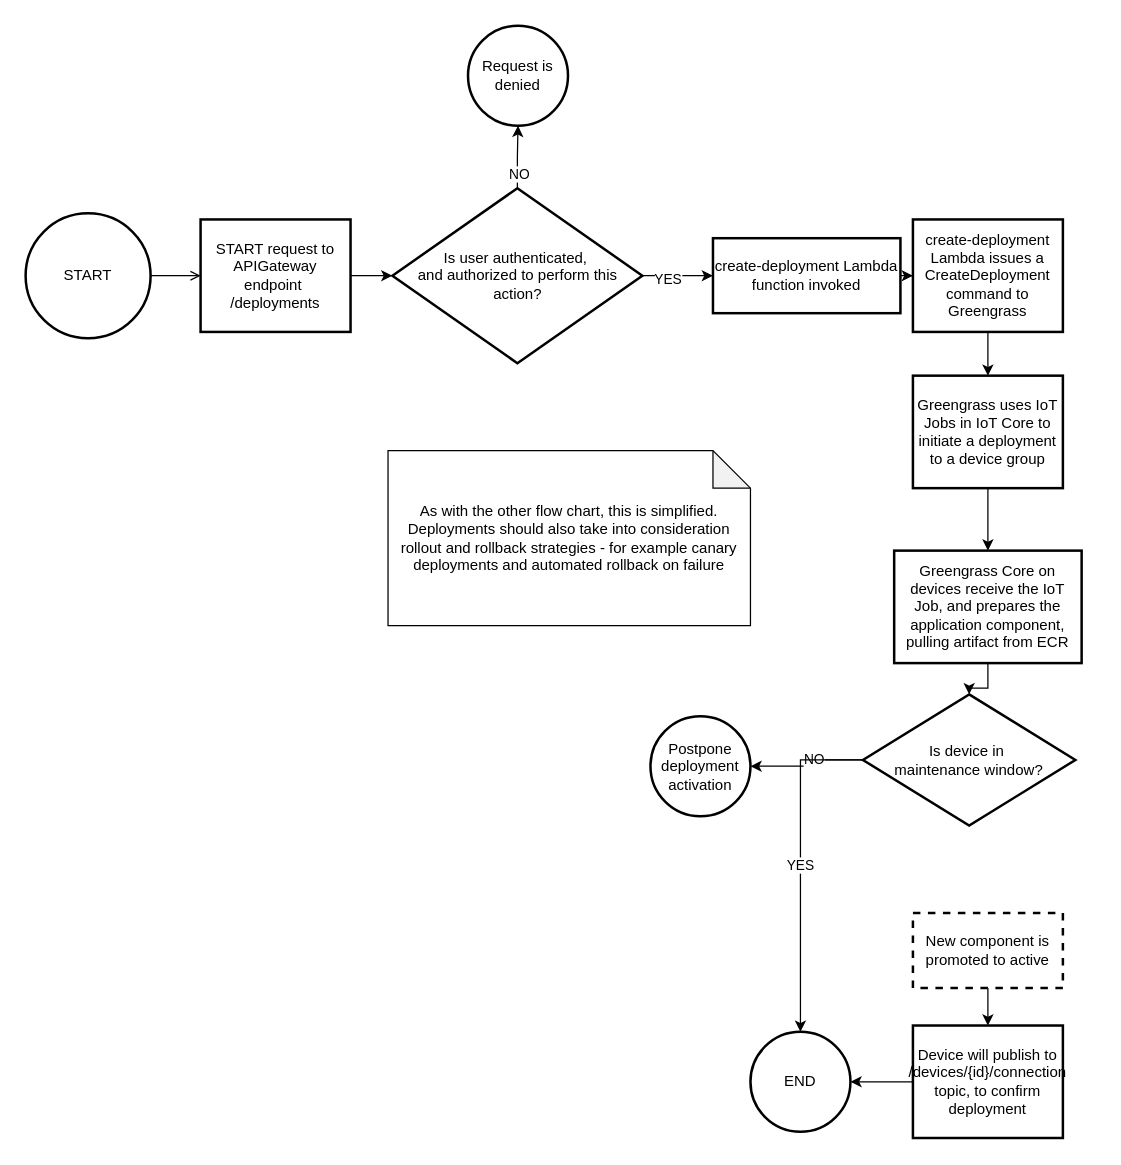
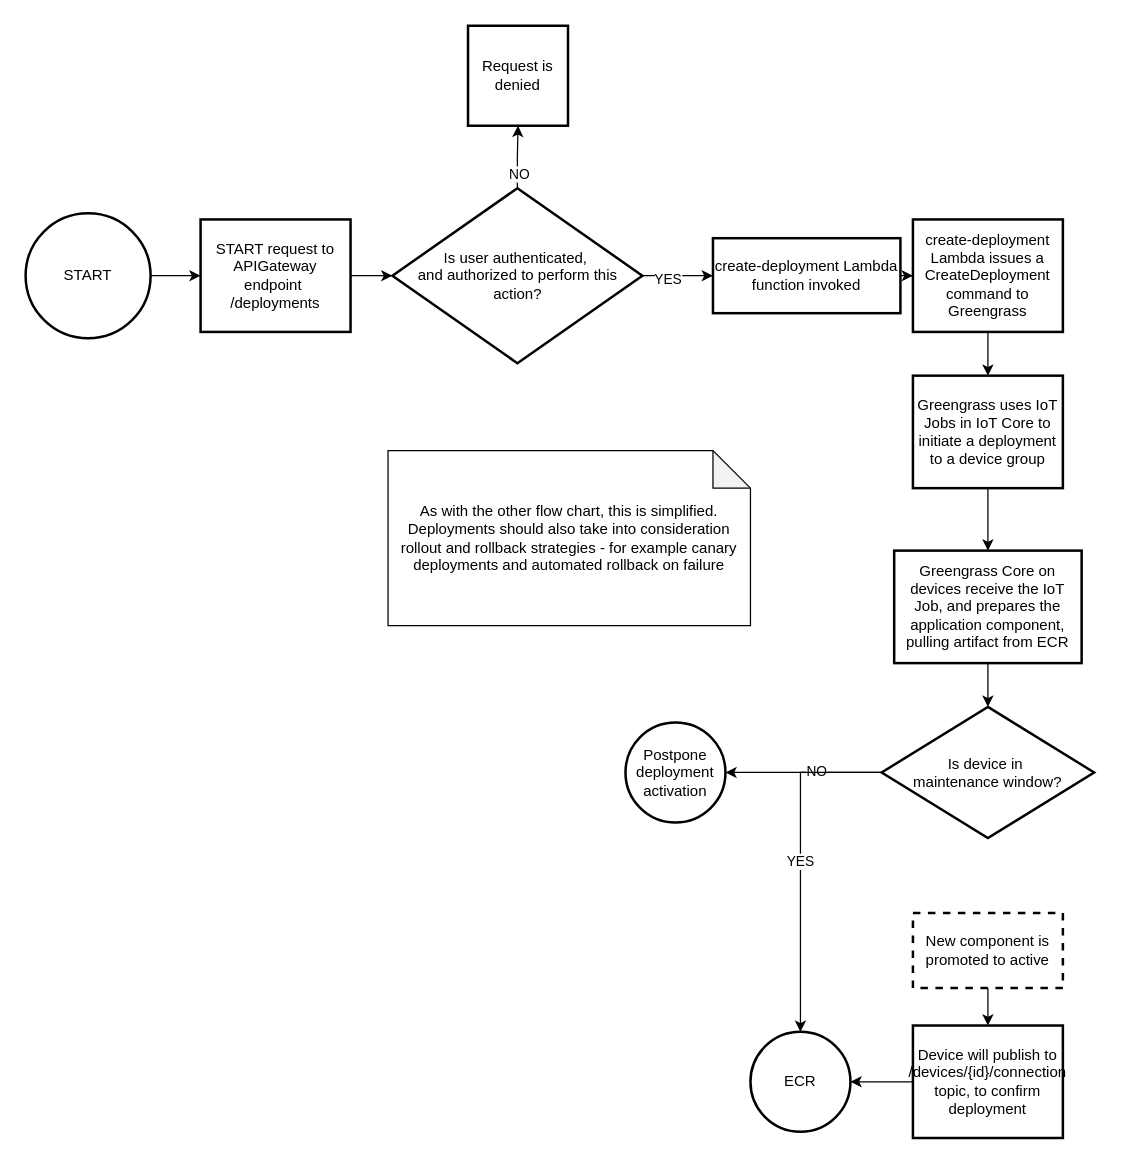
(518, 76) -> (518, 76)
(193, 276) -> (191, 276)
(969, 760) -> (988, 773)
(701, 766) -> (676, 773)
(801, 1082) -> (801, 1082)
